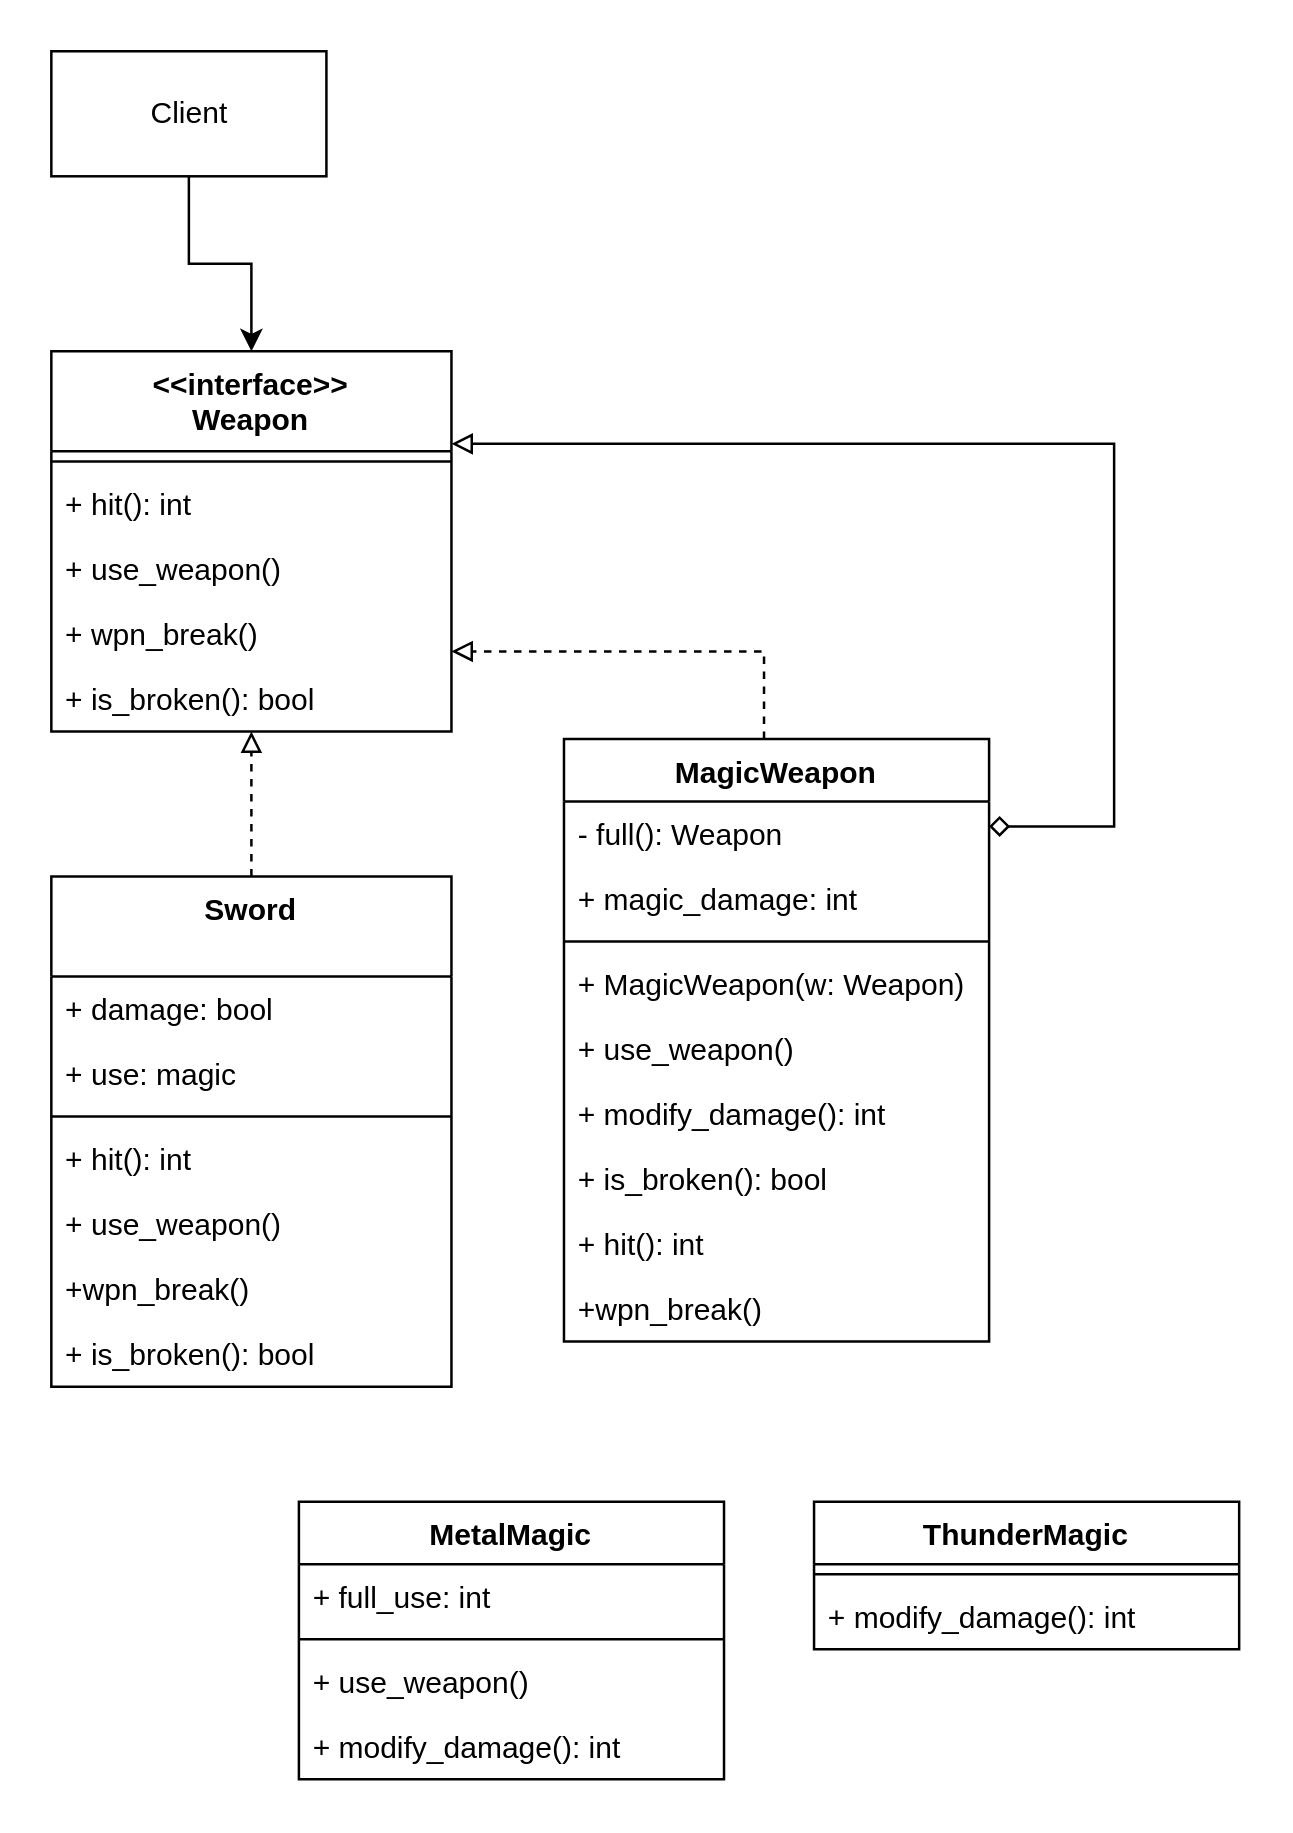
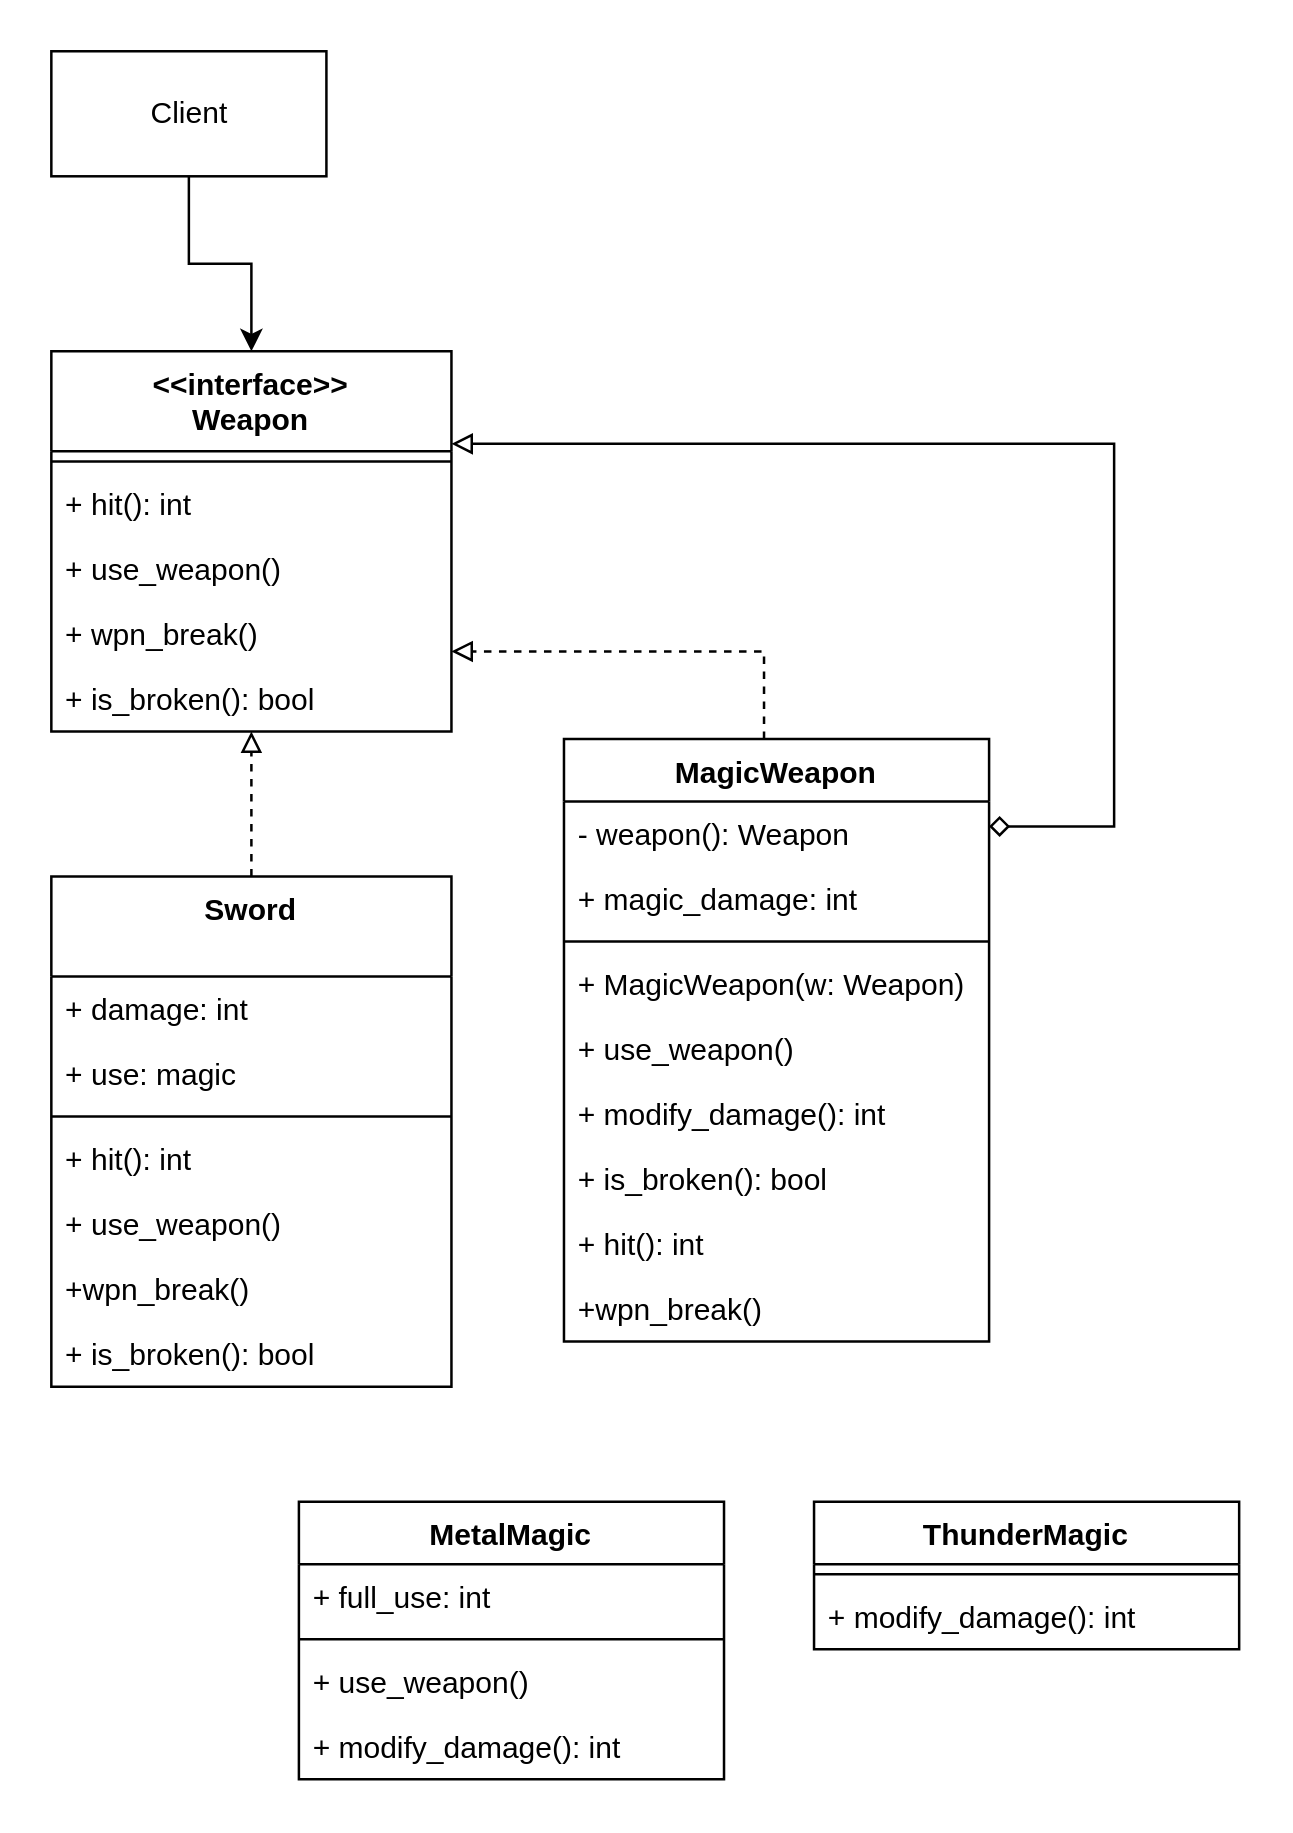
(692, 835) -> (717, 835)
(167, 1010) -> (159, 1010)
